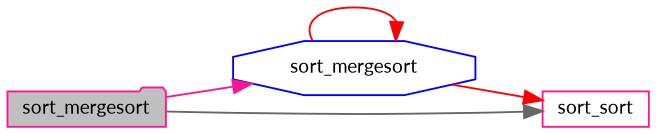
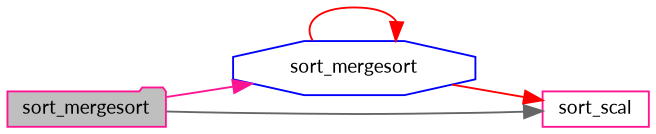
(596, 109) -> (596, 109)
